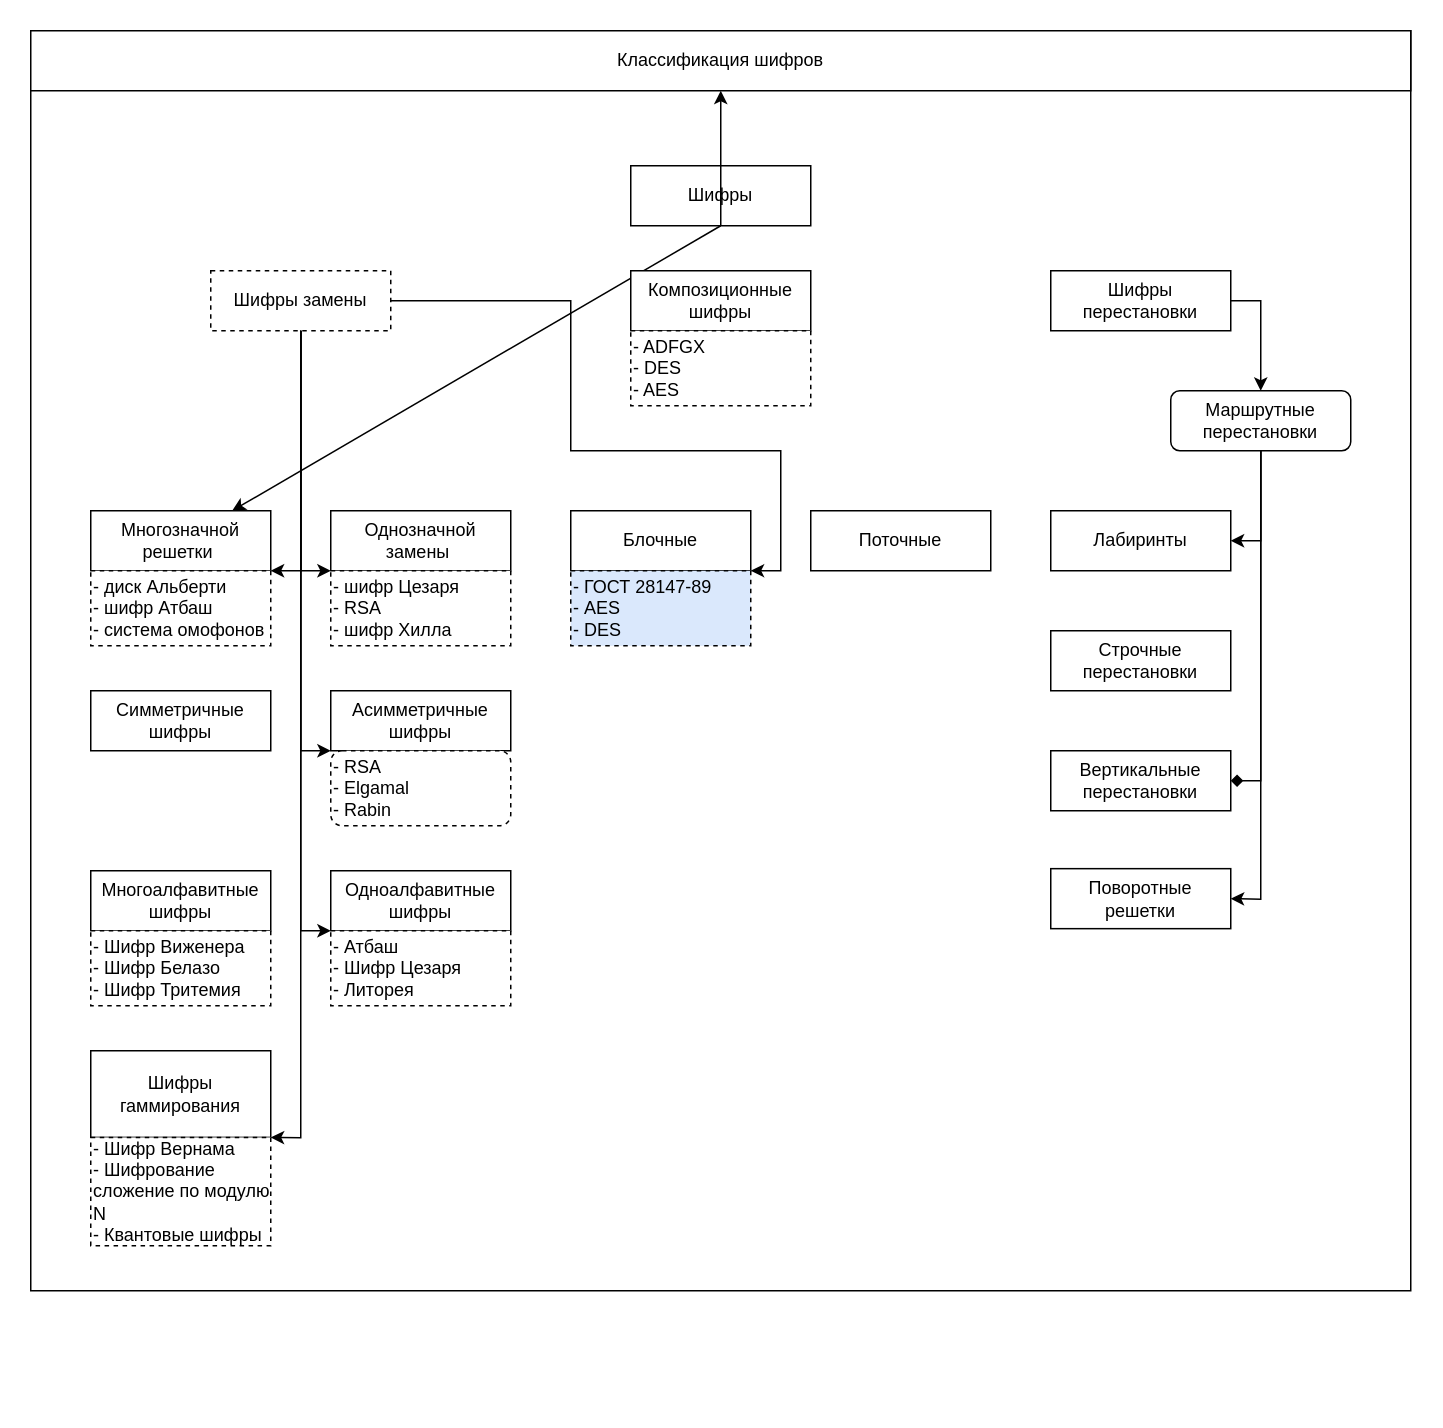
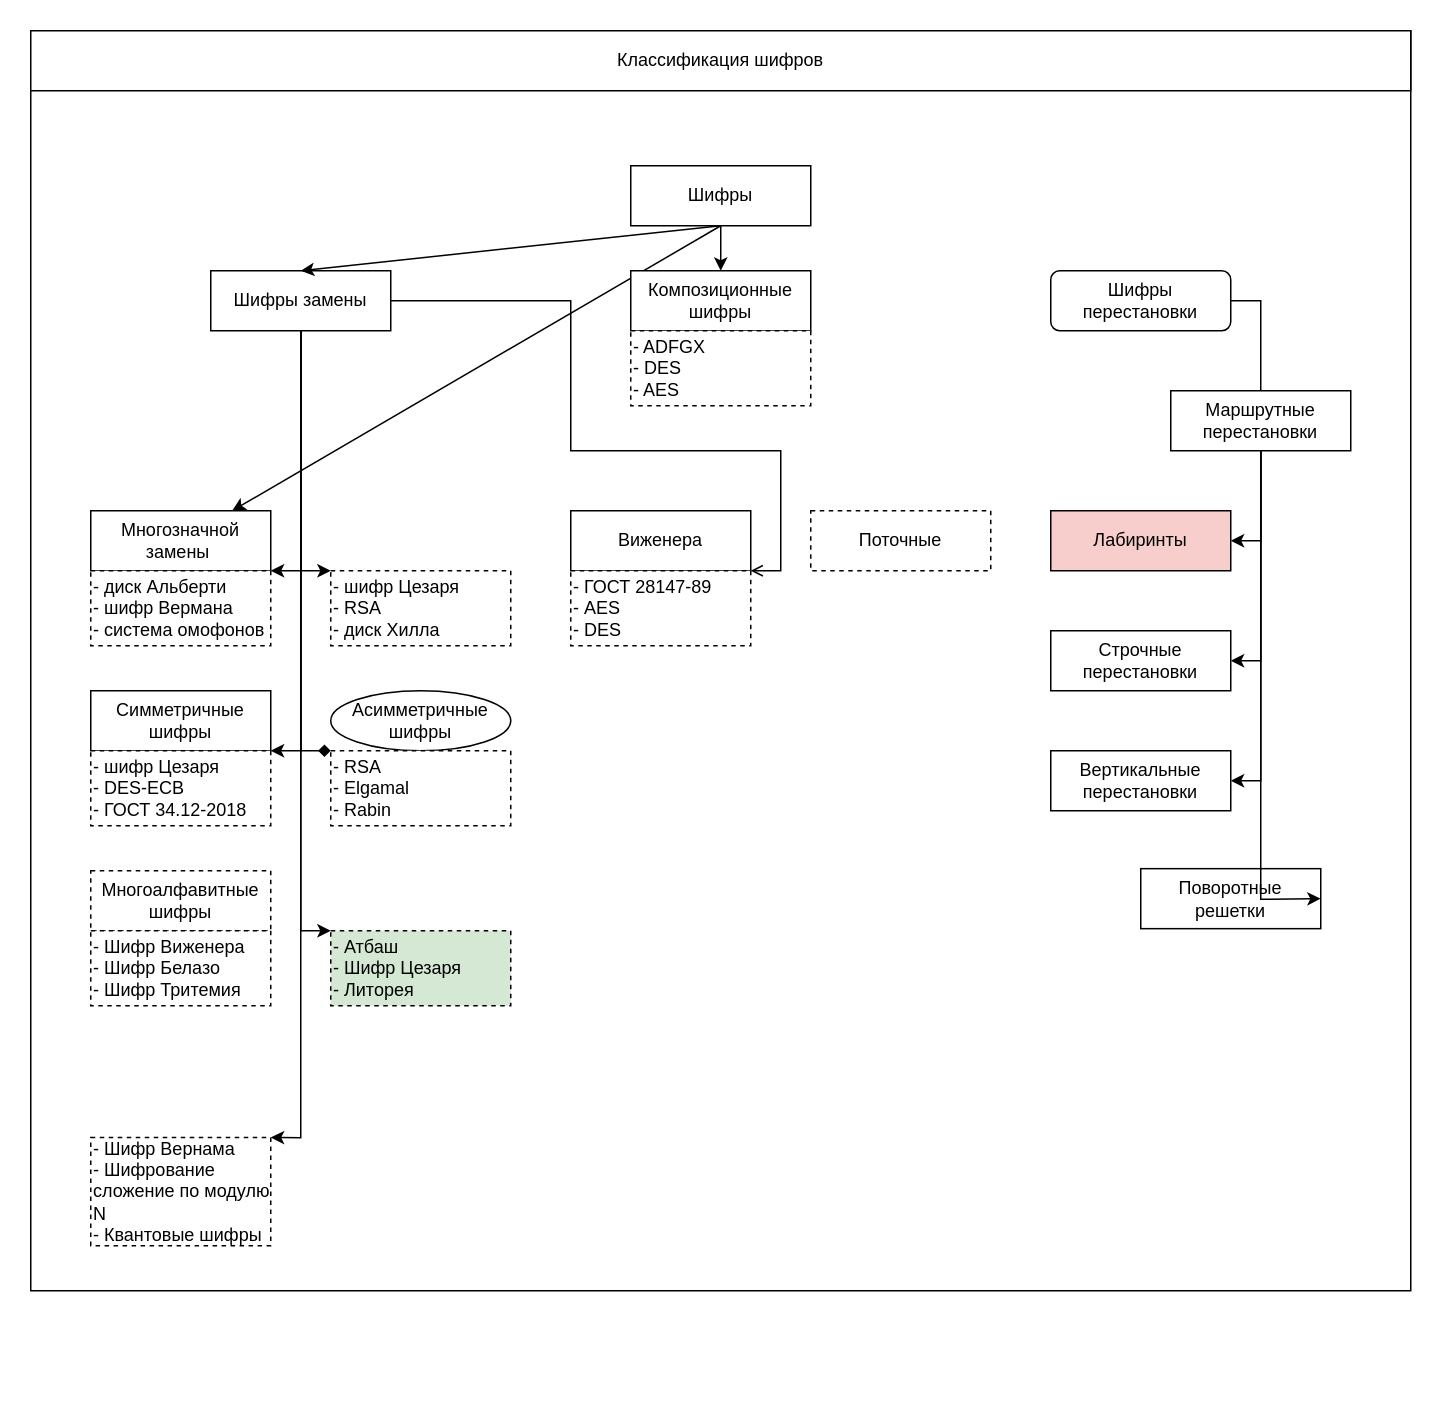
(721, 163) -> (721, 244)
none -> (511, 248)
(301, 301) -> (301, 301)
(1141, 301) -> (1141, 301)
(1261, 379) -> (1261, 383)
(1261, 421) -> (1261, 421)
(181, 541) -> (181, 541)
(421, 541) -> none
(661, 541) -> (661, 541)
(901, 541) -> (901, 541)
(1141, 541) -> (1141, 541)
(762, 571) -> (759, 571)
(180, 608) -> (180, 608)
(395, 608) -> (395, 608)
(661, 608) -> (661, 608)
none -> (1250, 661)
(421, 721) -> (421, 721)
none -> (290, 751)
(319, 751) -> (318, 751)
(1243, 781) -> (1242, 781)
none -> (181, 788)
(421, 788) -> (421, 788)
(1141, 899) -> (1231, 899)
(181, 901) -> (181, 901)
(421, 901) -> none
(421, 968) -> (421, 968)
(181, 1094) -> none
